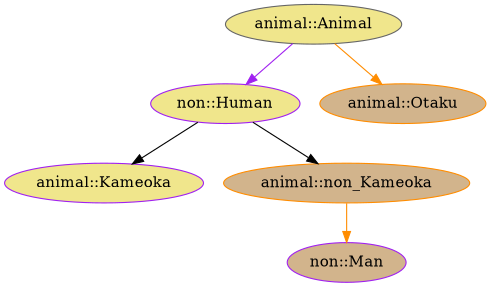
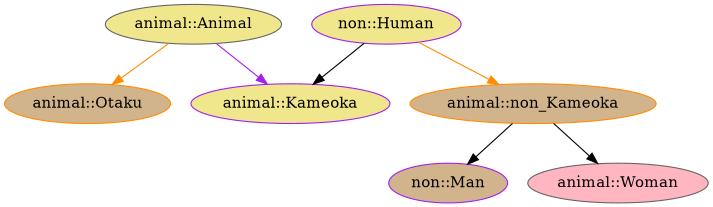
(274, 60) -> (238, 60)
(281, 140) -> (454, 61)
none -> (618, 183)
(347, 217) -> (494, 140)
